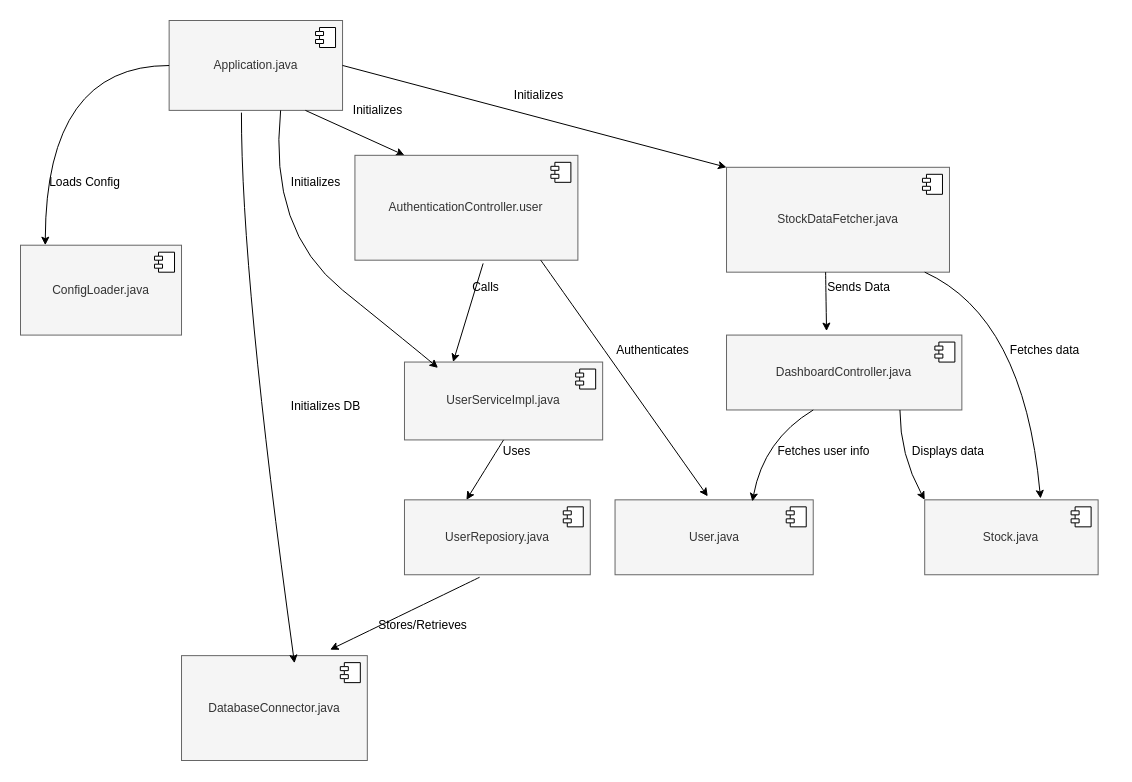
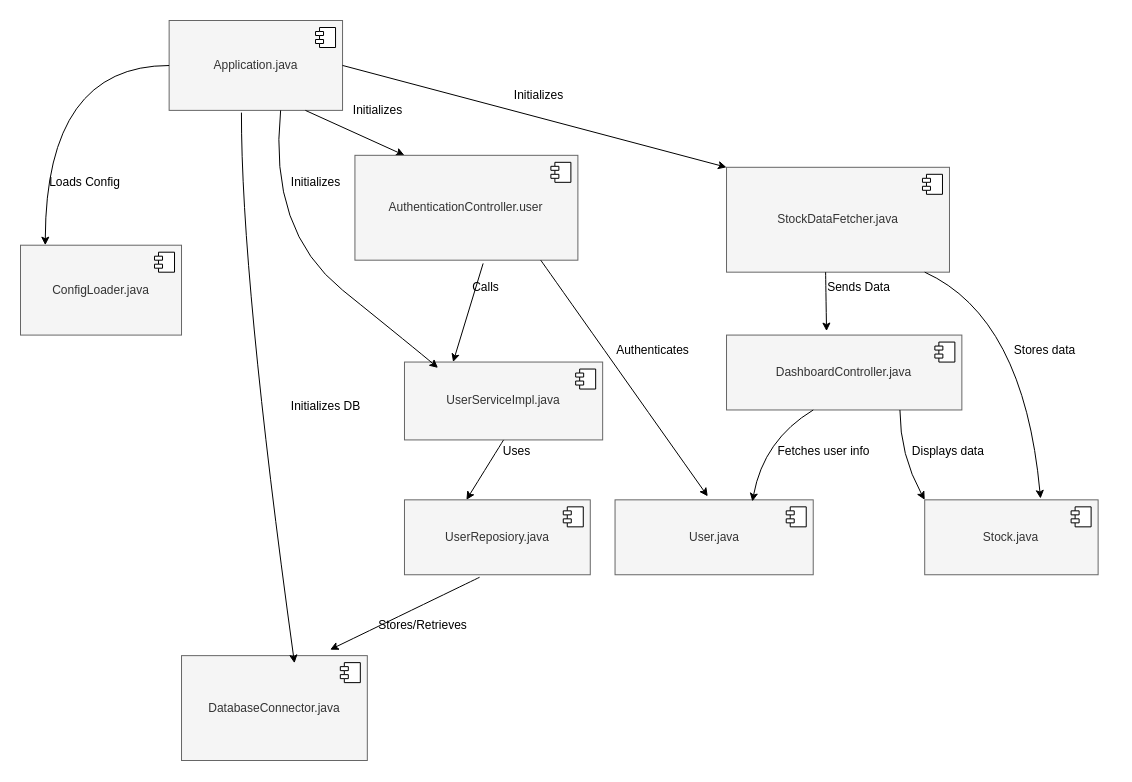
(1045, 351) -> (1045, 351)
